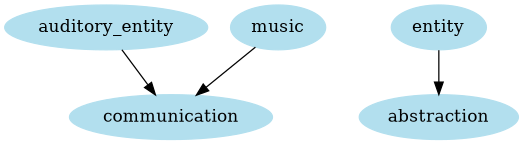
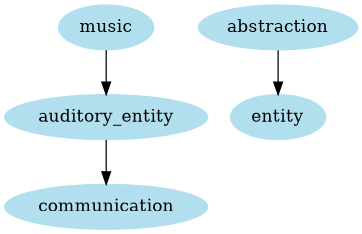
(439, 66) -> (278, 66)
(231, 67) -> (106, 66)
